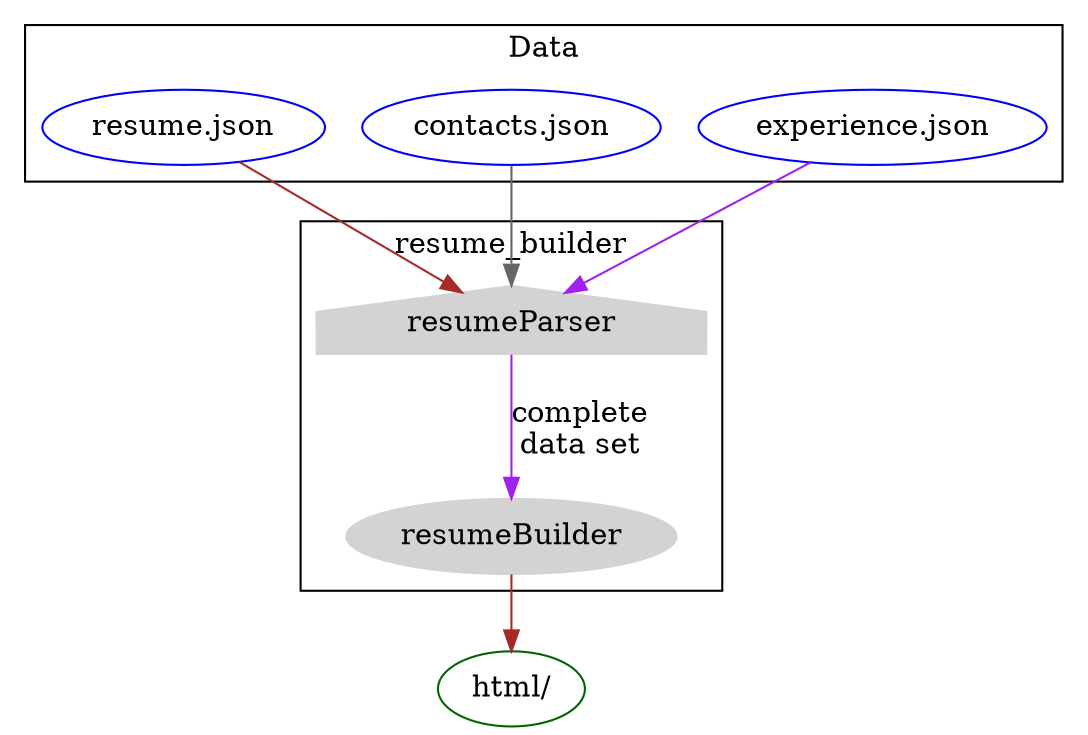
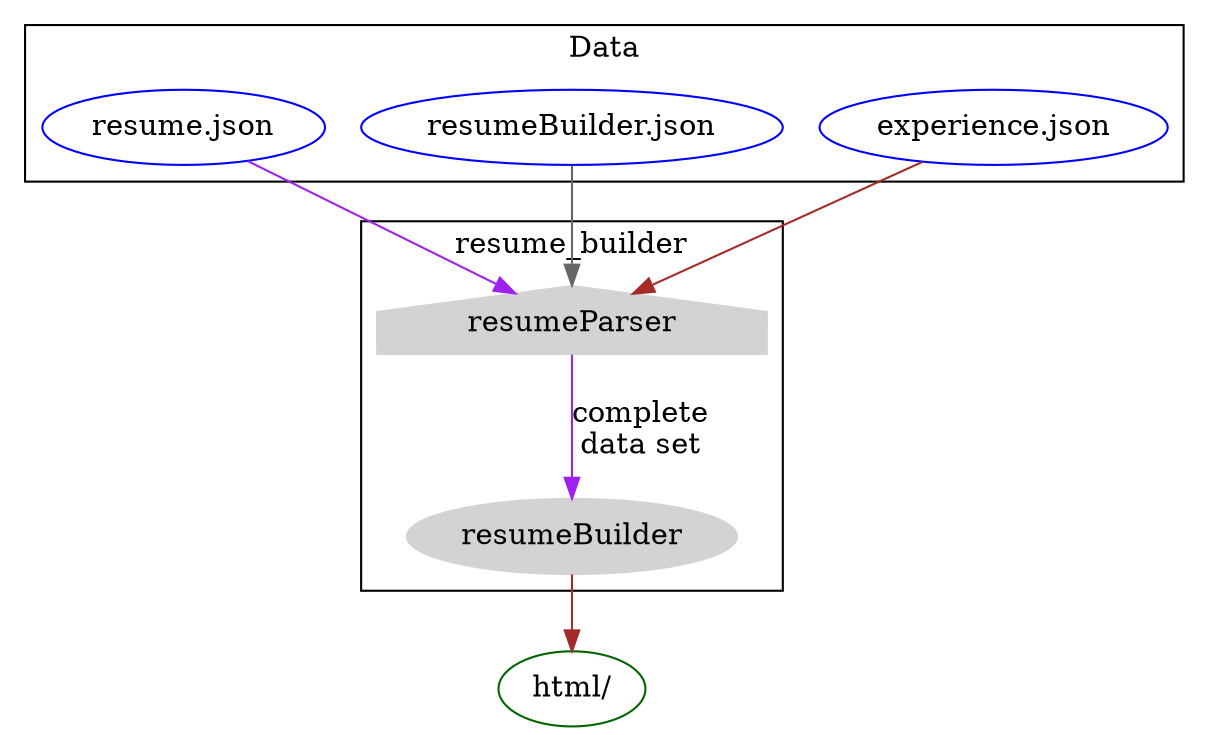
(511, 127) -> (572, 127)
(316, 207) -> (347, 210)
(674, 235) -> (801, 217)
